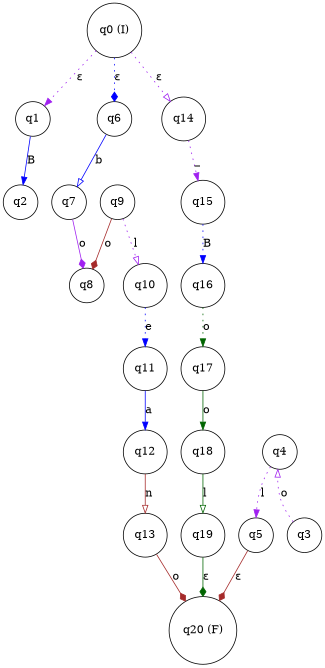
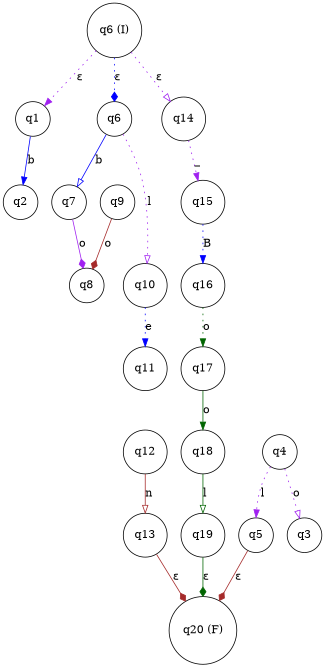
(114, 30) -> (114, 30)
(31, 161) -> (31, 161)
(129, 238) -> (145, 193)
(145, 406) -> none
(281, 501) -> (291, 490)
(176, 577) -> (176, 577)
